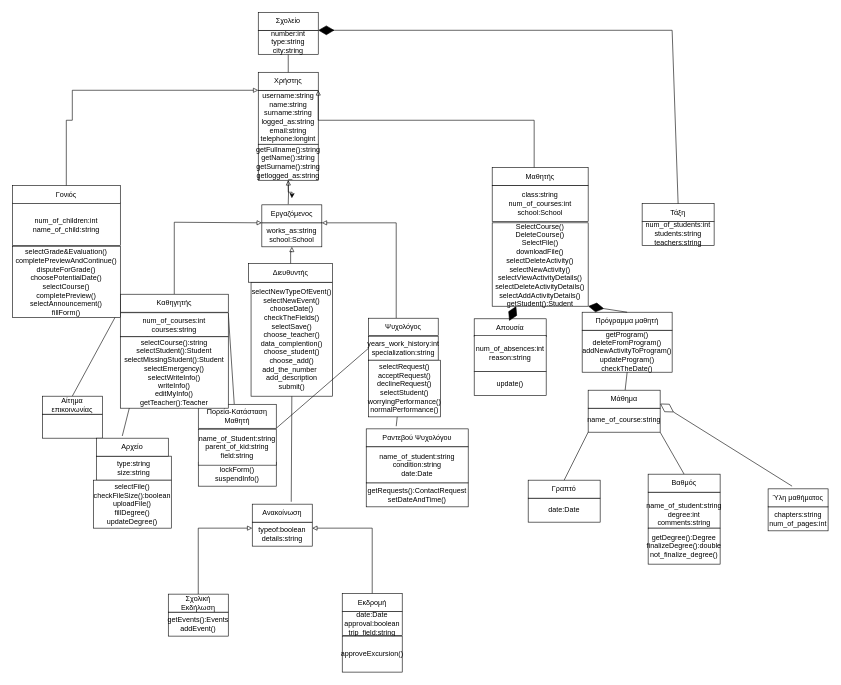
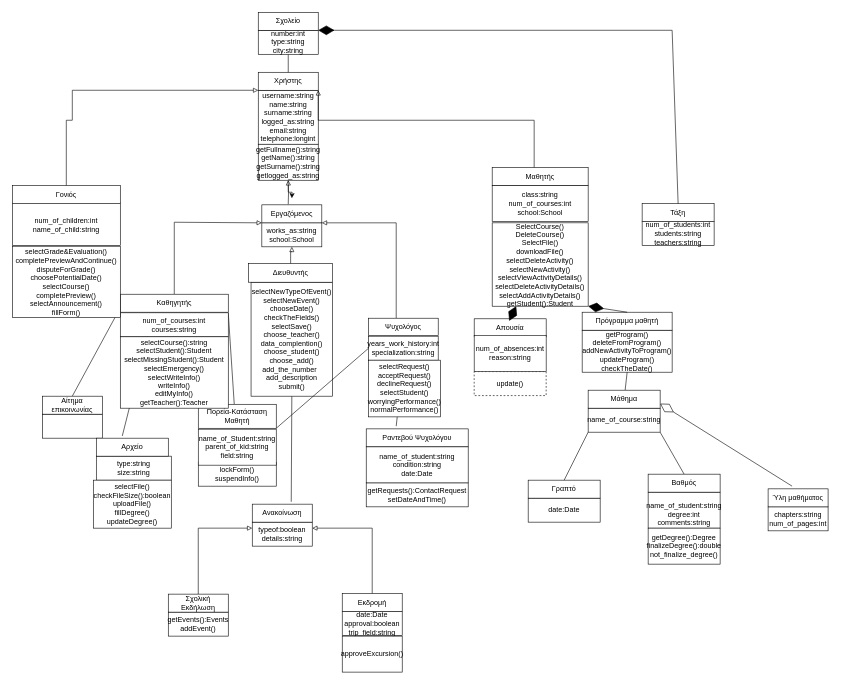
(510, 384) -> (510, 384)
